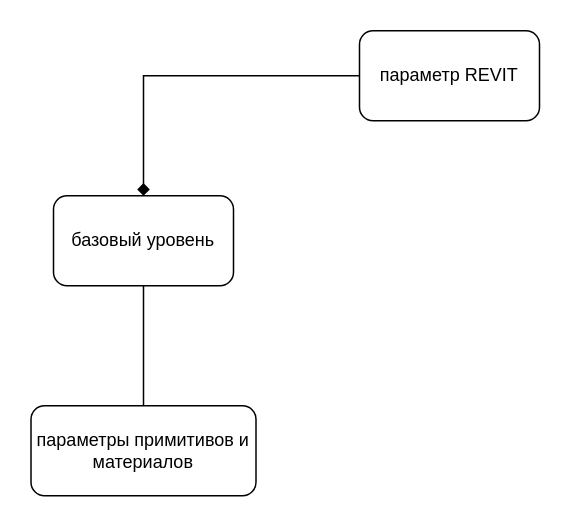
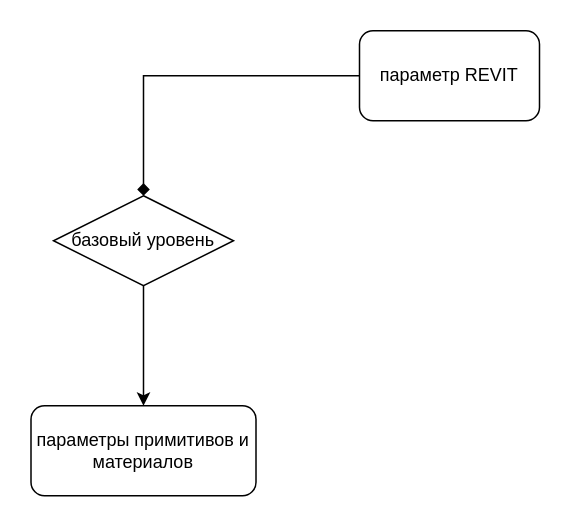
(143, 241) -> (143, 241)
(143, 398) -> (143, 394)
